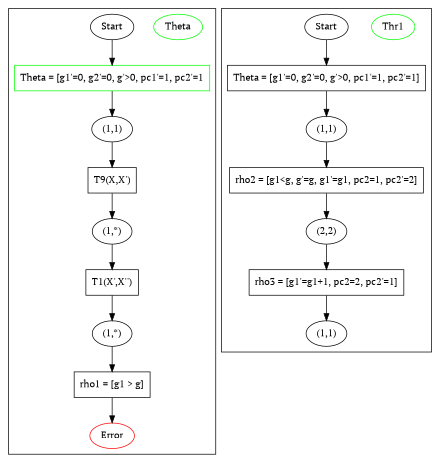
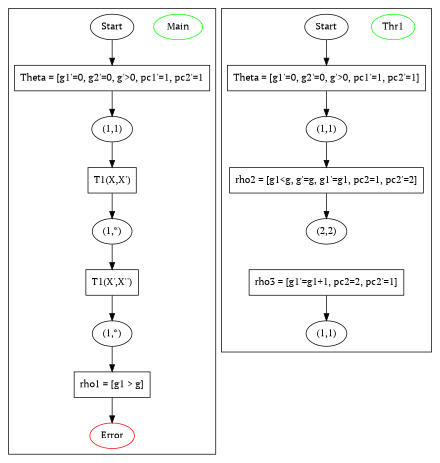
(178, 27) -> (178, 27)
(112, 78) -> (112, 78)
(112, 180) -> (112, 180)
(326, 253) -> none
